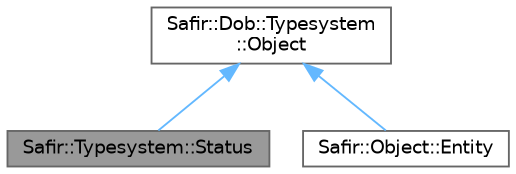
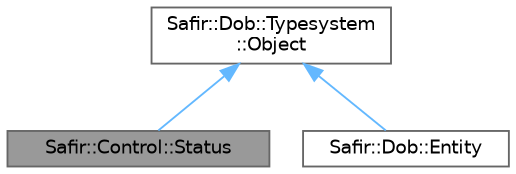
(138, 149) -> (138, 149)
(406, 149) -> (406, 149)
